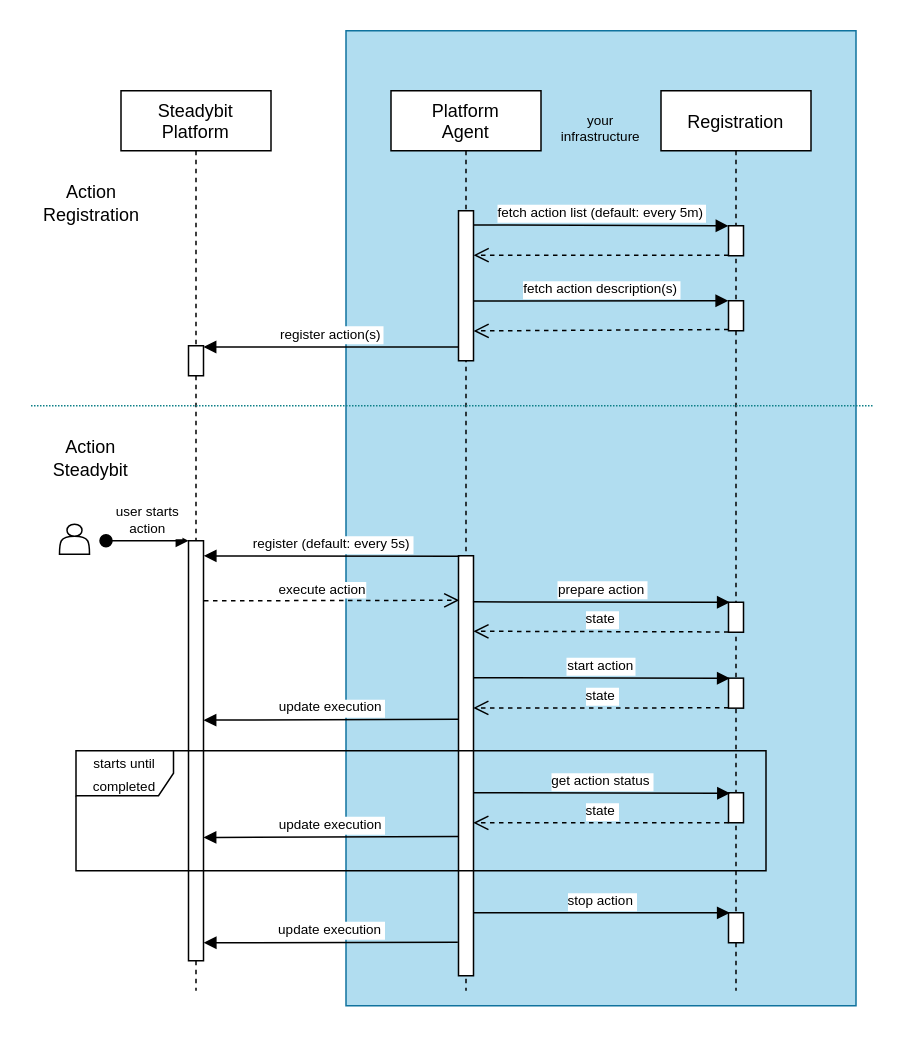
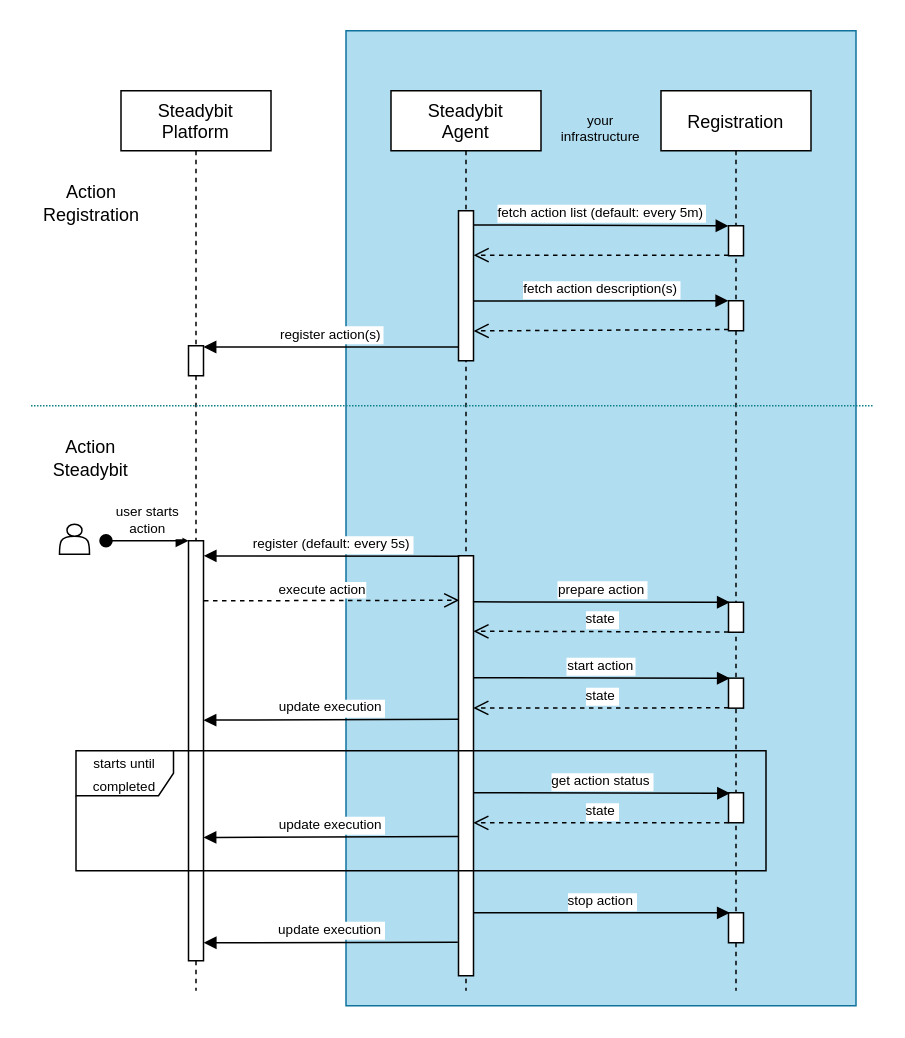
(465, 111) -> (465, 111)
